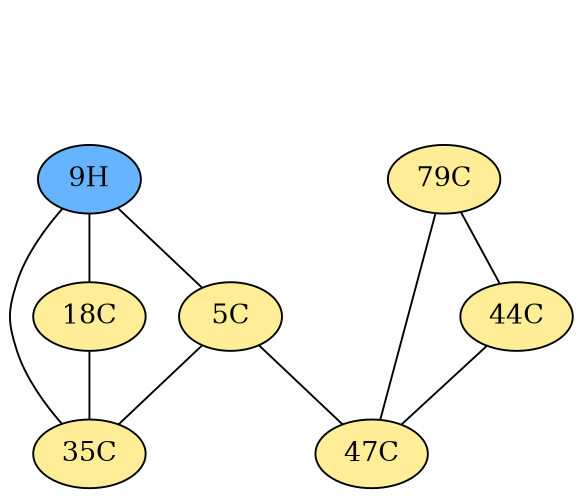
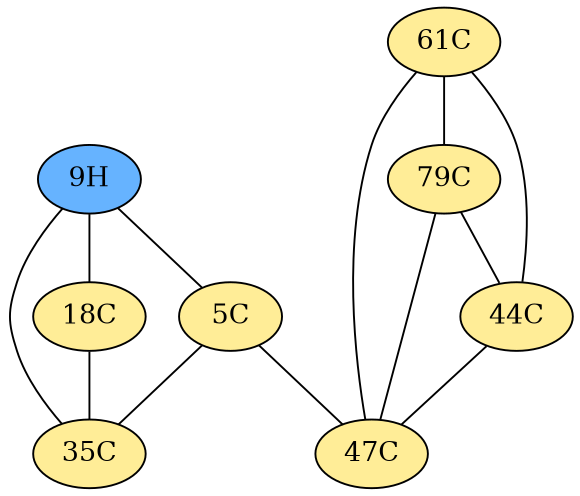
none -> (444, 42)
